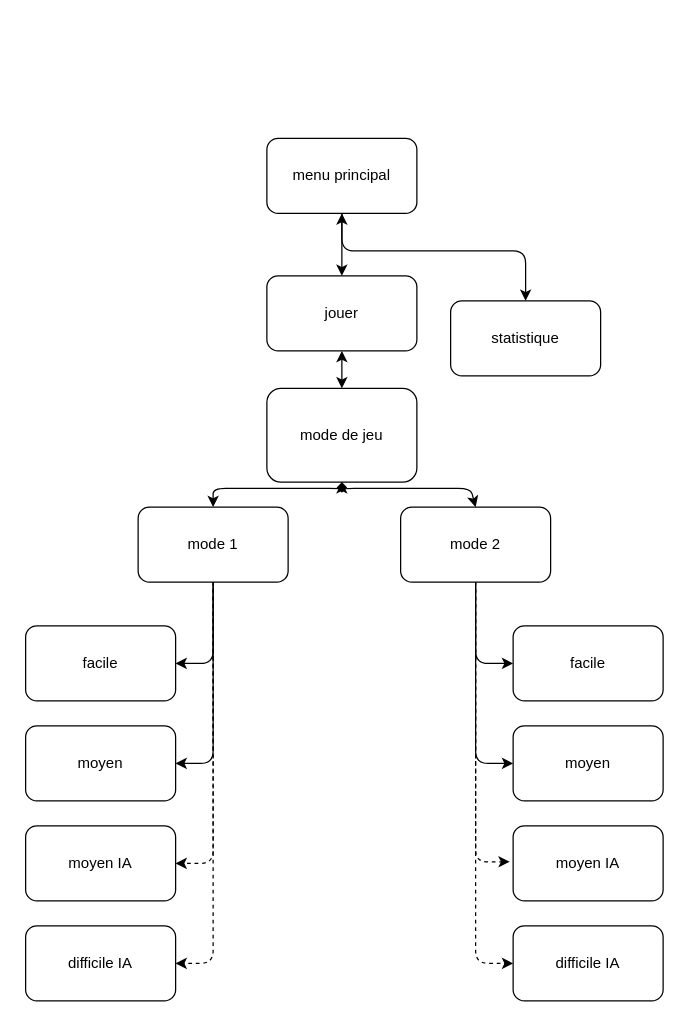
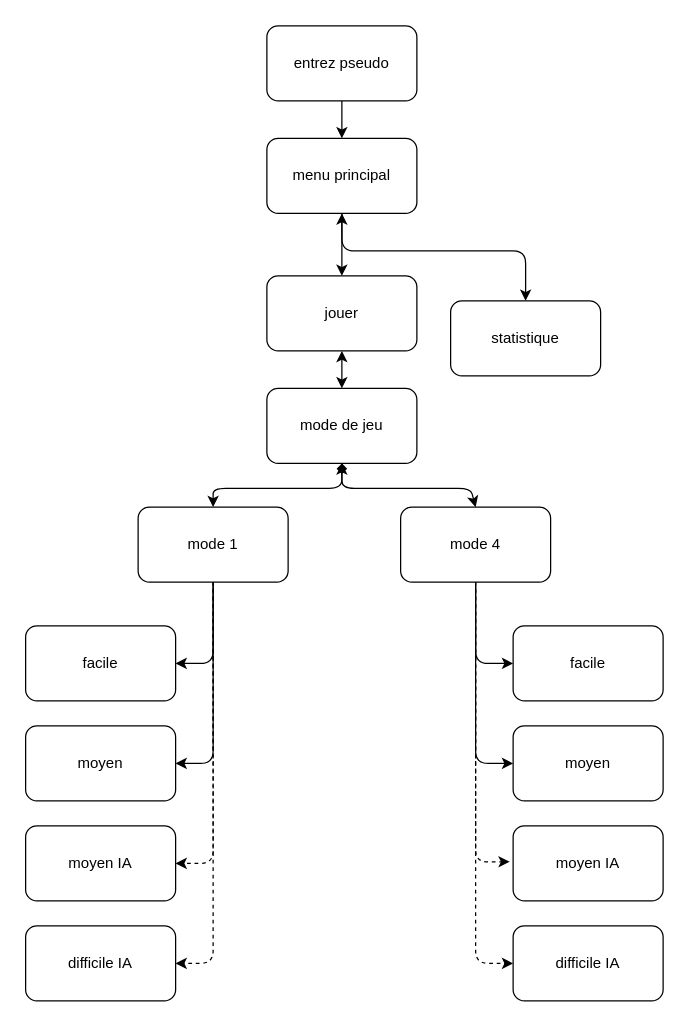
none -> (342, 63)
none -> (342, 124)
(342, 435) -> (342, 426)
(476, 544) -> (476, 544)
